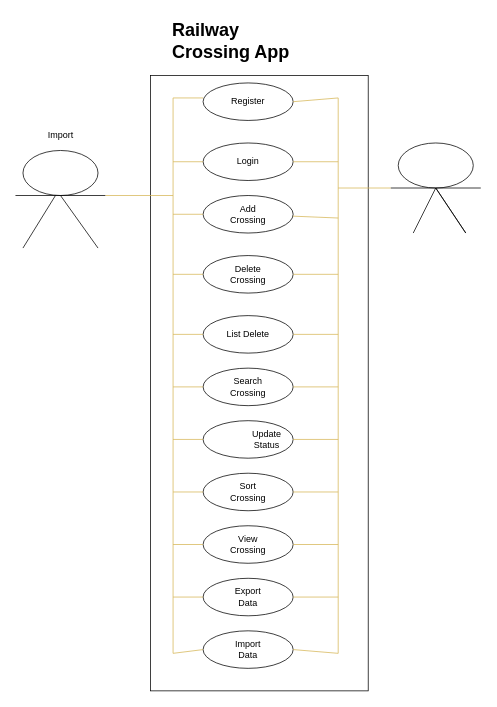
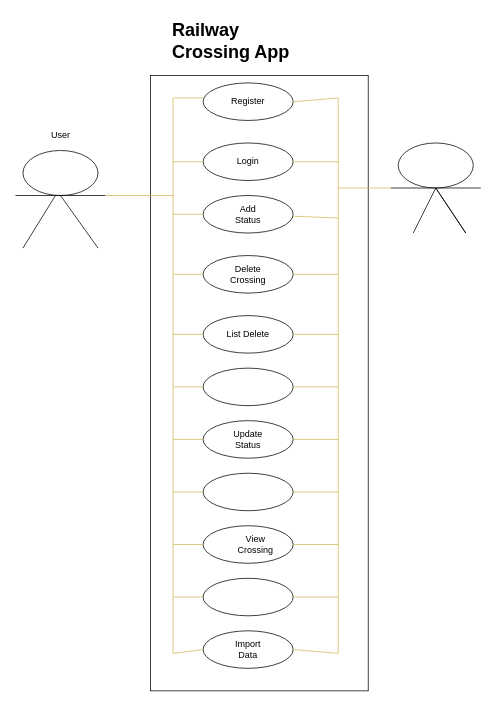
(61, 135) -> (61, 135)
(248, 214) -> (248, 214)
(248, 387) -> none
(267, 439) -> (248, 439)
(248, 492) -> none
(248, 544) -> (255, 544)
(248, 597) -> none
